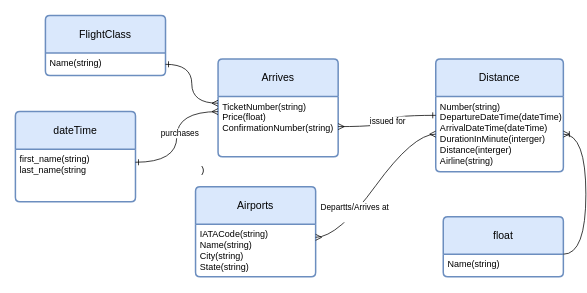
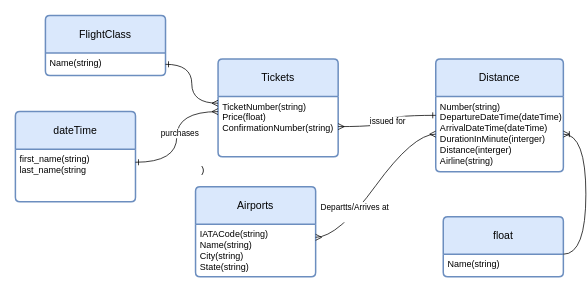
(278, 78) -> (278, 78)
